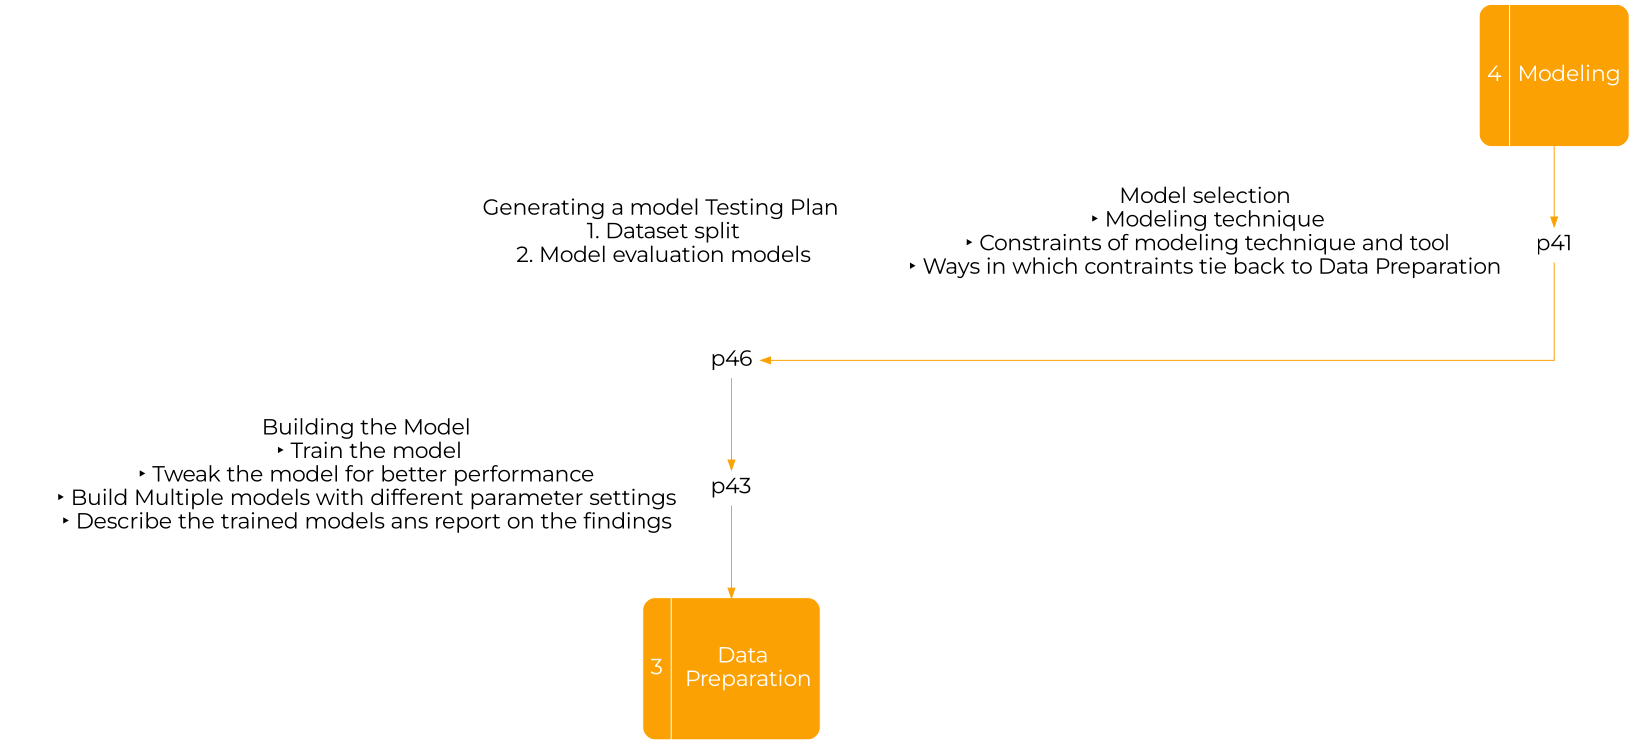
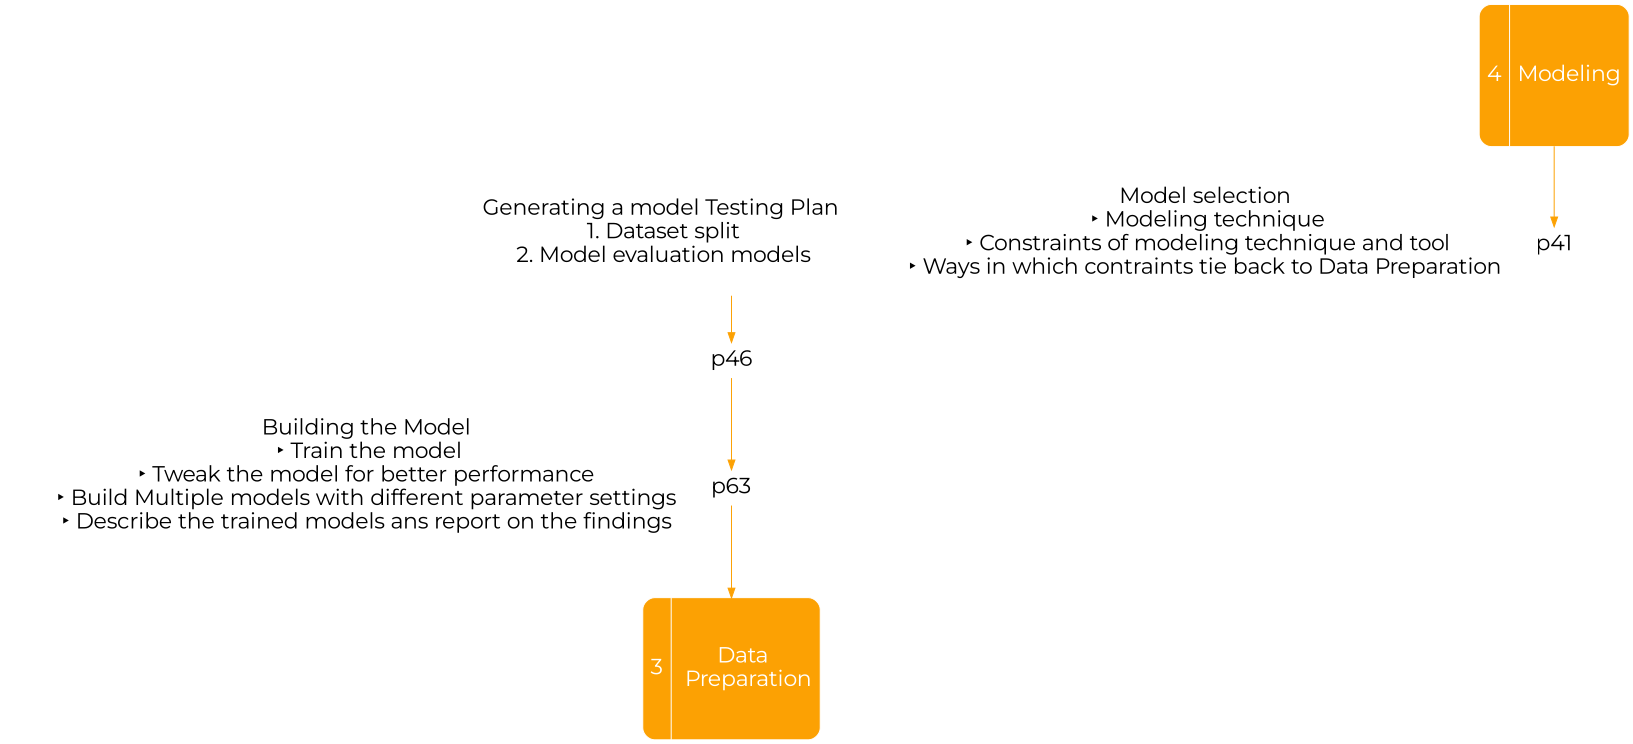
(1211, 360) -> (731, 314)
(731, 488) -> (731, 488)
